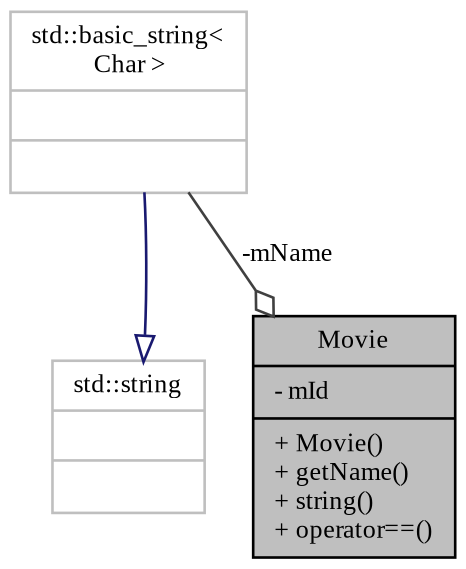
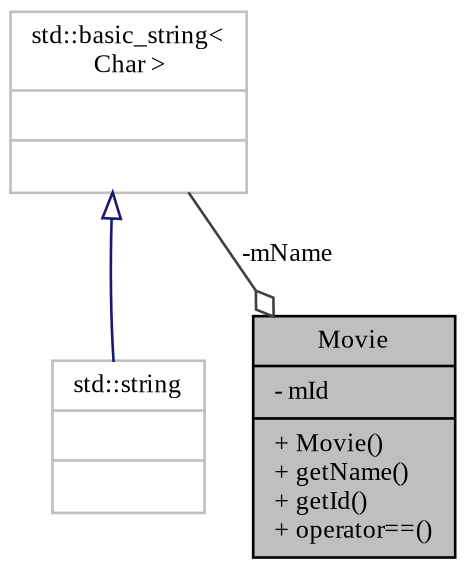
(146, 264) -> (111, 290)
(324, 501) -> (321, 501)
